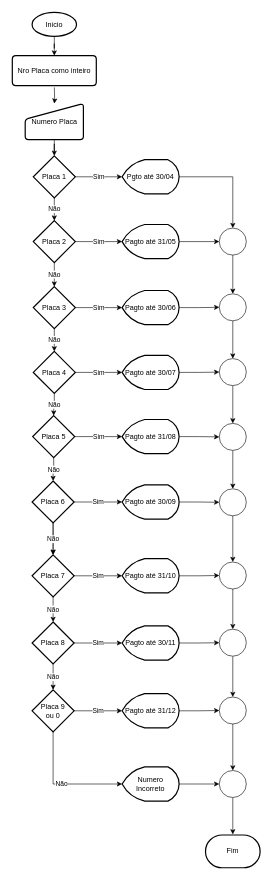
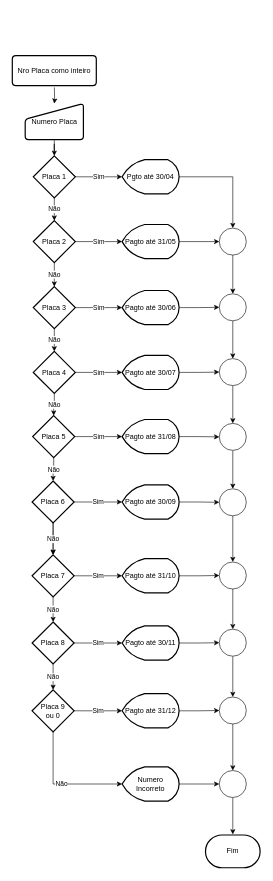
(54, 24) -> none
(54, 48) -> none
